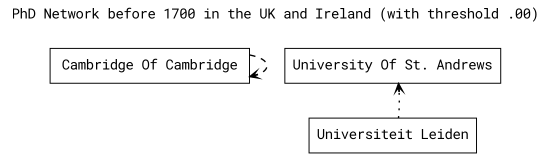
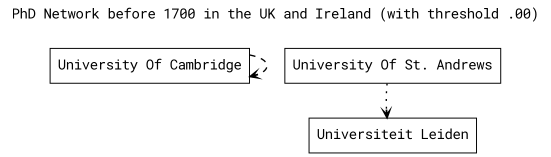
(150, 66) -> (150, 66)
(399, 105) -> (386, 97)
